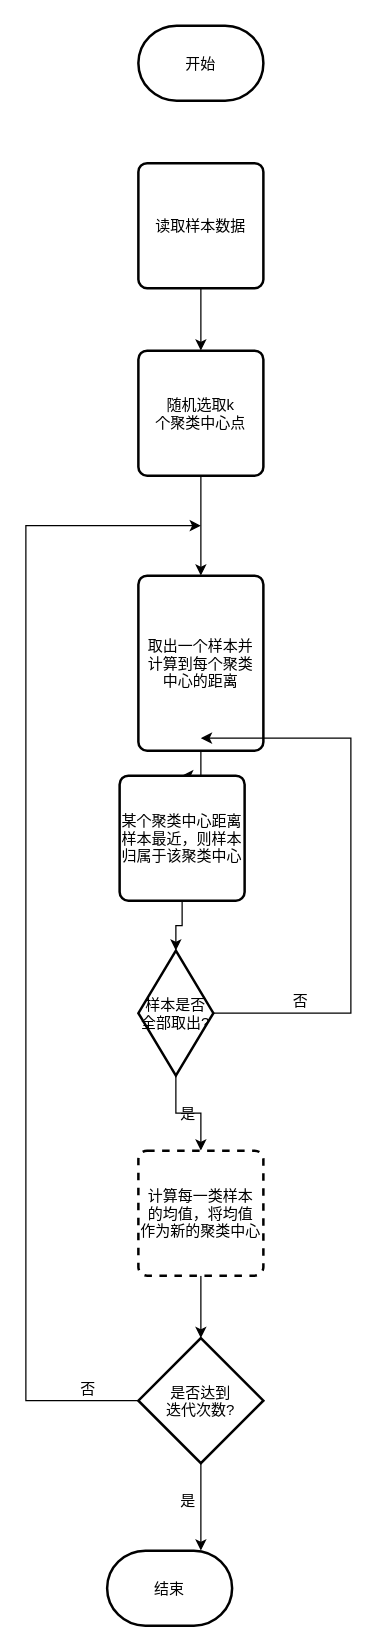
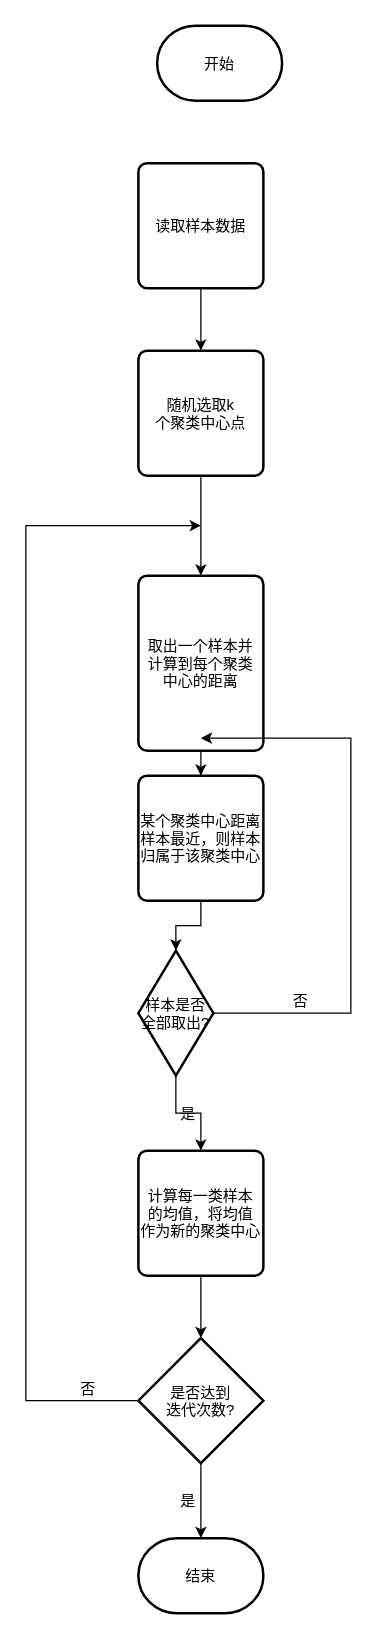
(201, 63) -> (219, 63)
(182, 838) -> (201, 838)
(201, 1213) -> (201, 1213)
(169, 1588) -> (201, 1576)
